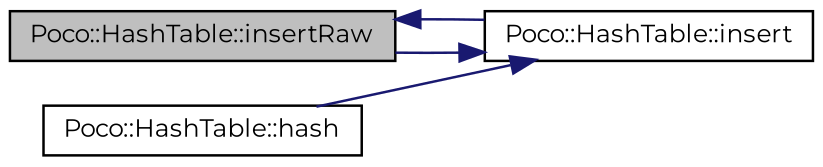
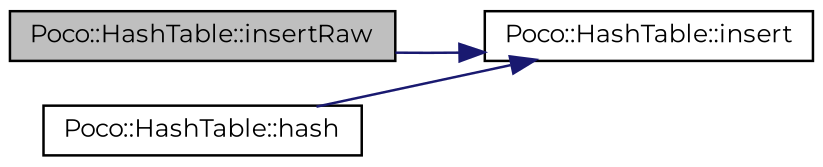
(452, 19) -> none
